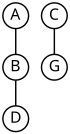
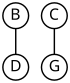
(16, 16) -> none
